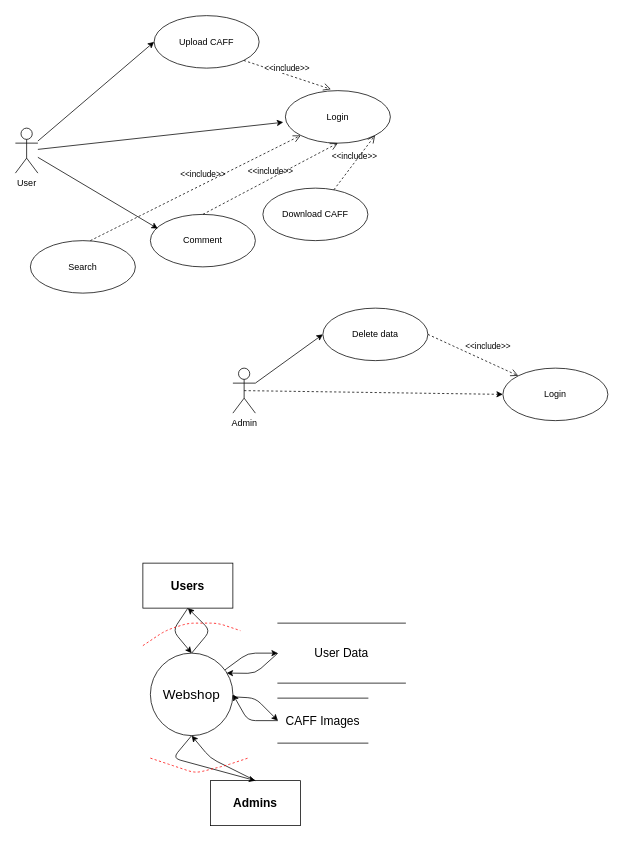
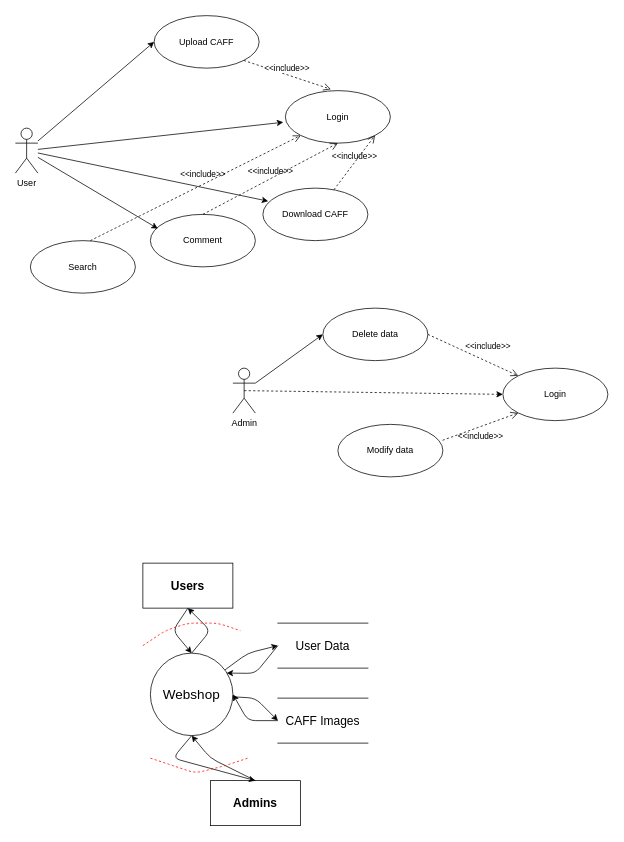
none -> (151, 176)
none -> (480, 427)
none -> (390, 450)
(342, 653) -> (323, 645)
